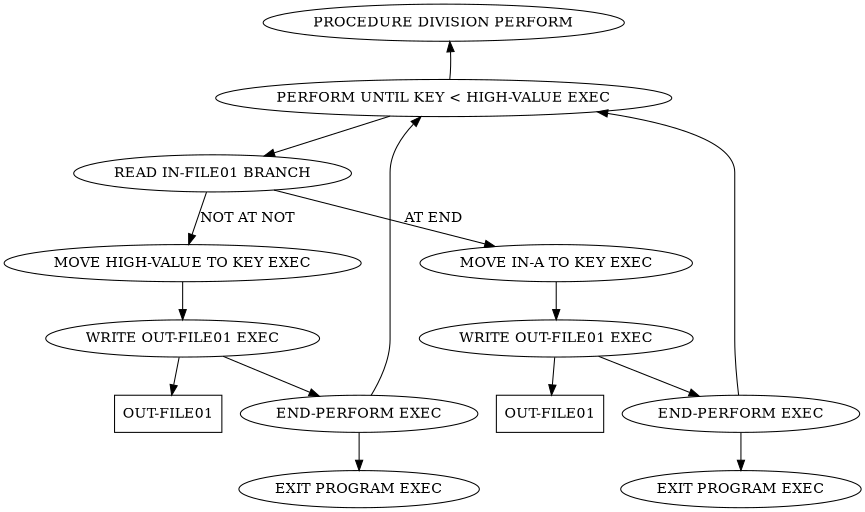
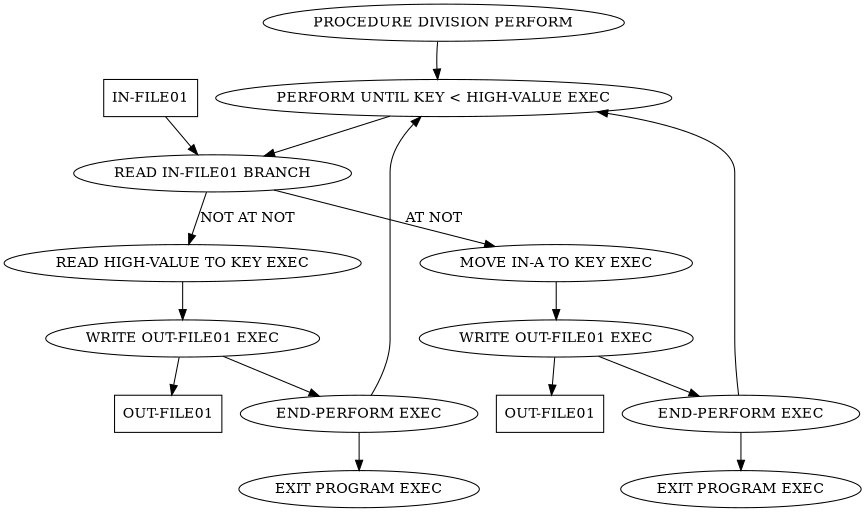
(451, 66) -> (437, 55)
none -> (151, 98)
(434, 218) -> (434, 218)
(183, 263) -> (183, 263)
